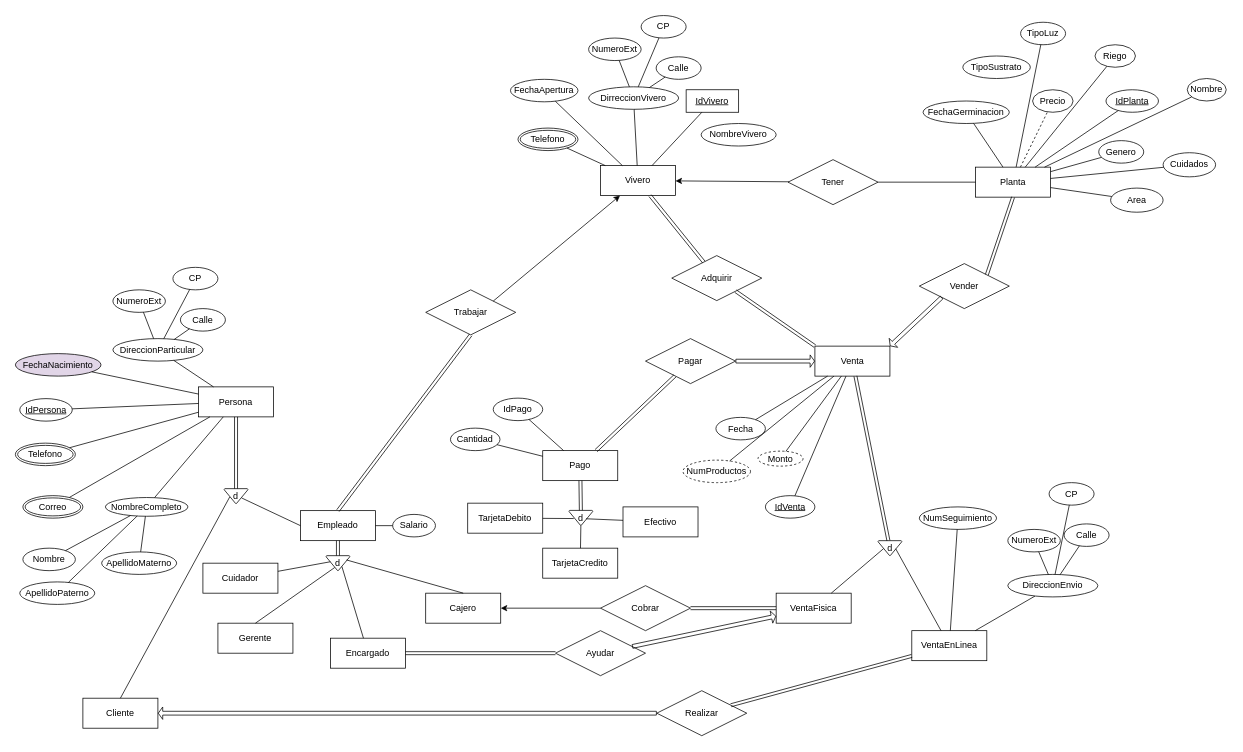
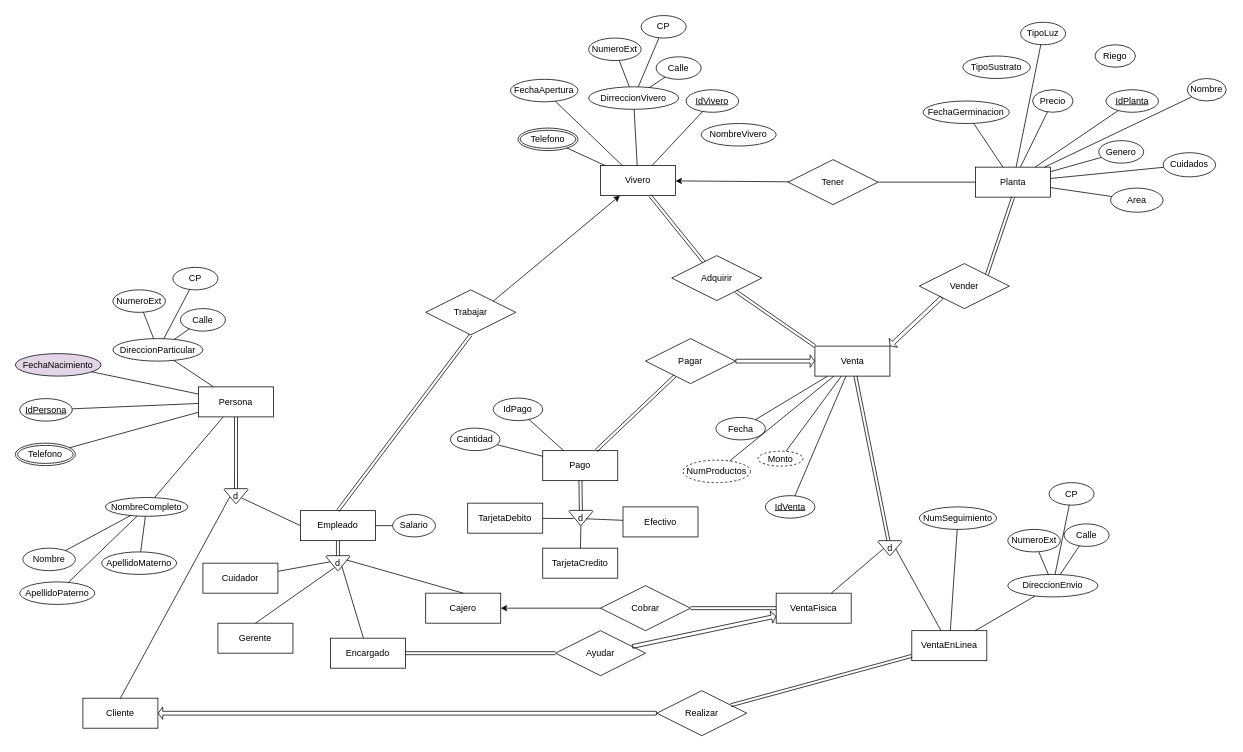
(712, 101) -> (712, 101)
(1066, 117) -> none
(1034, 140) -> (1034, 140)
(140, 457) -> none
(53, 507) -> none
